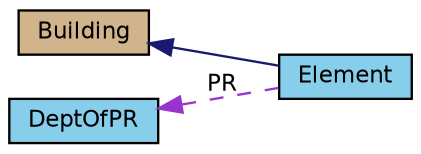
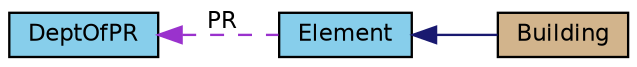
(226, 57) -> (467, 35)
